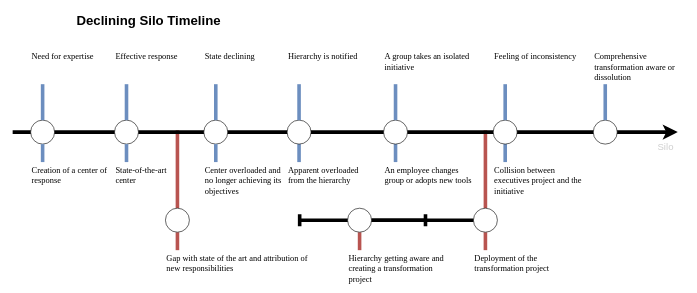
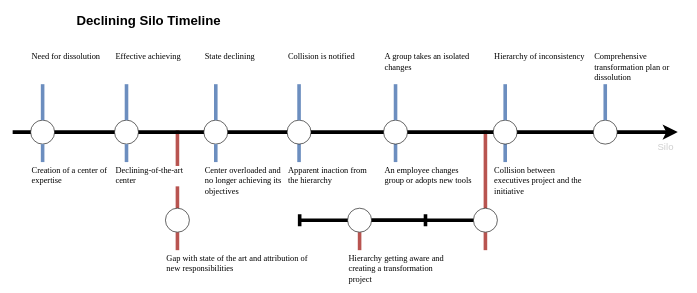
(71, 58) -> (73, 58)
(156, 58) -> (156, 58)
(331, 58) -> (328, 58)
(432, 63) -> (432, 63)
(542, 63) -> (542, 63)
(640, 68) -> (640, 68)
(73, 177) -> (73, 177)
(153, 177) -> (159, 177)
(333, 177) -> (333, 177)
(525, 266) -> none
